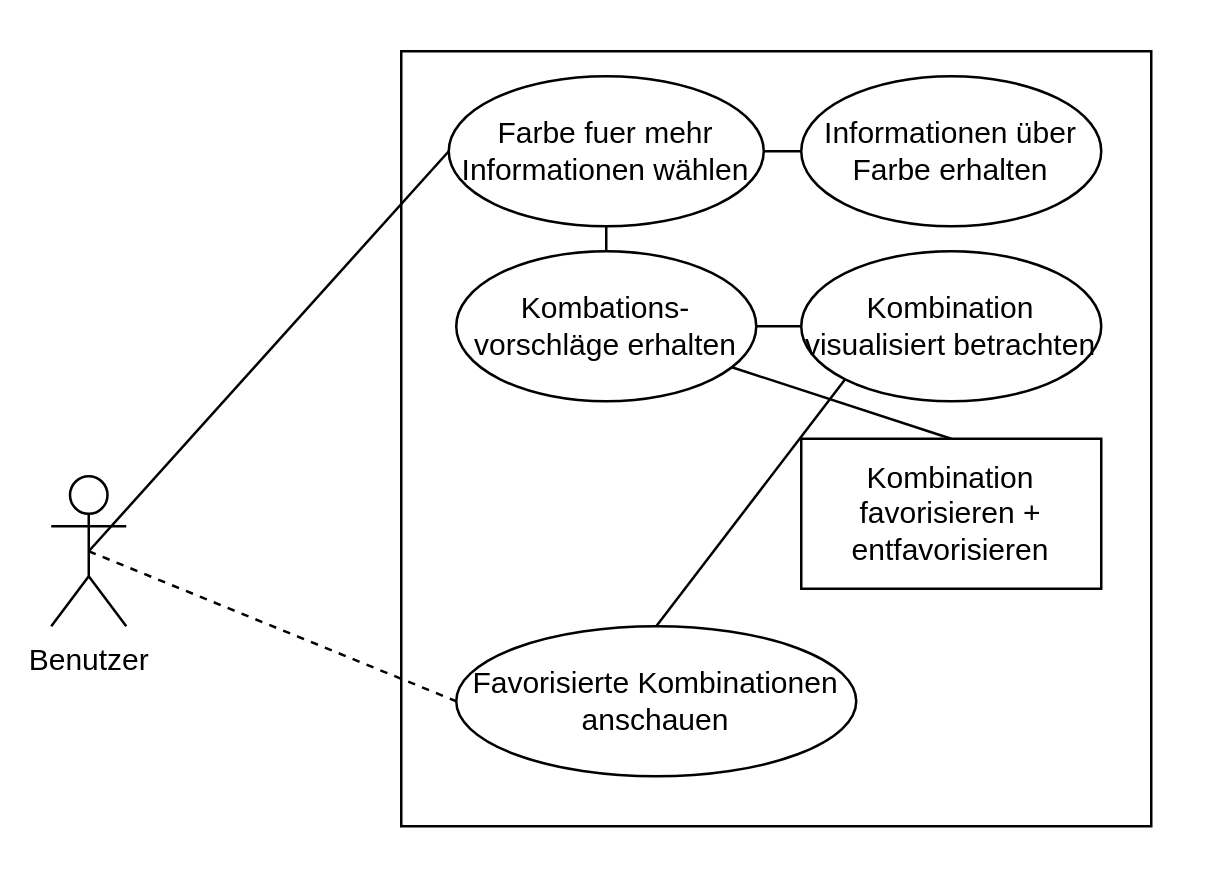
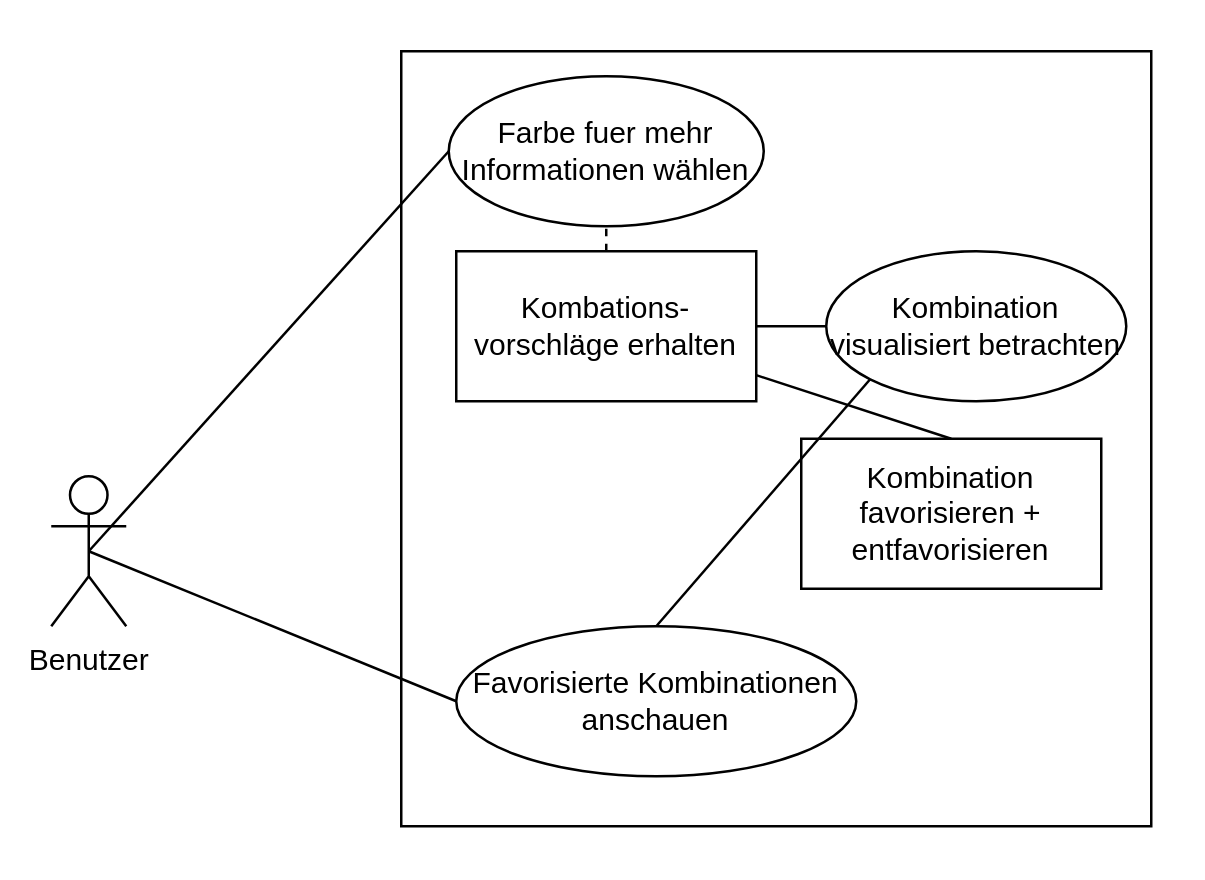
(782, 151) -> none
(951, 151) -> none
(606, 236) -> (606, 236)
(606, 326) -> (606, 326)
(951, 326) -> (976, 326)
(279, 629) -> (279, 629)
